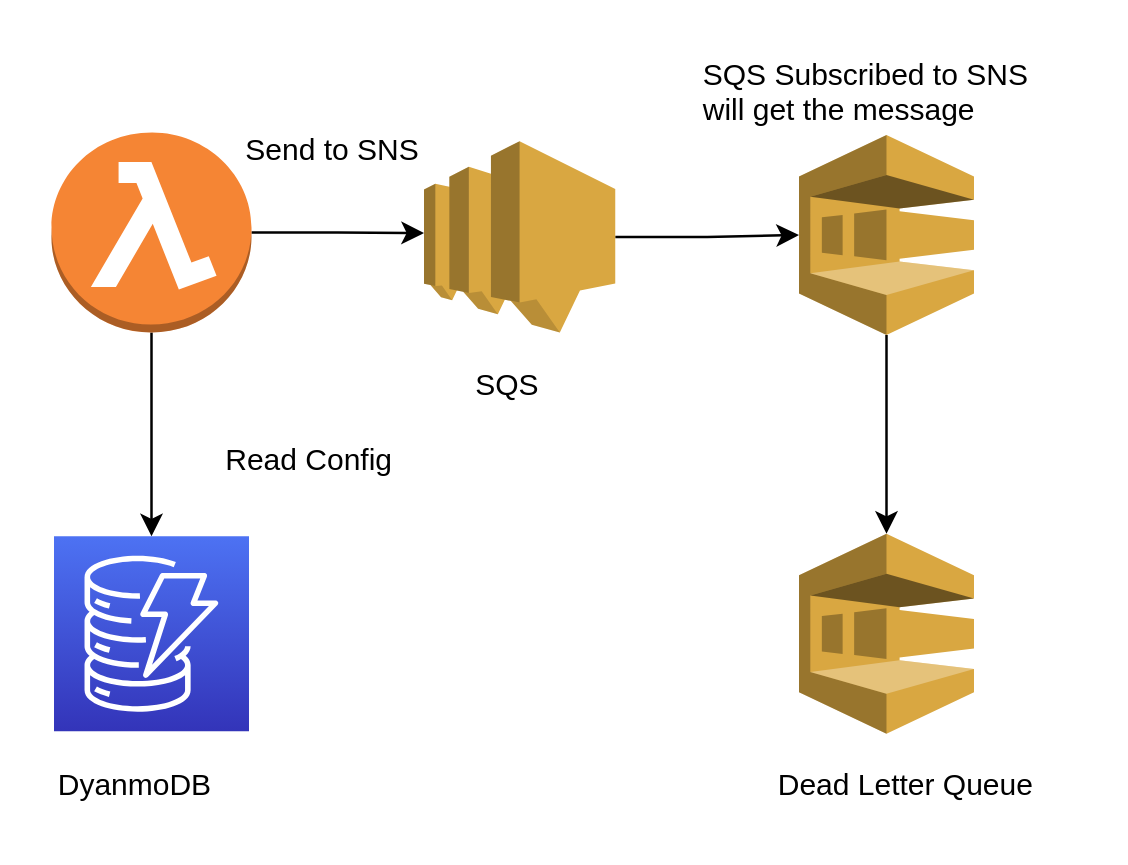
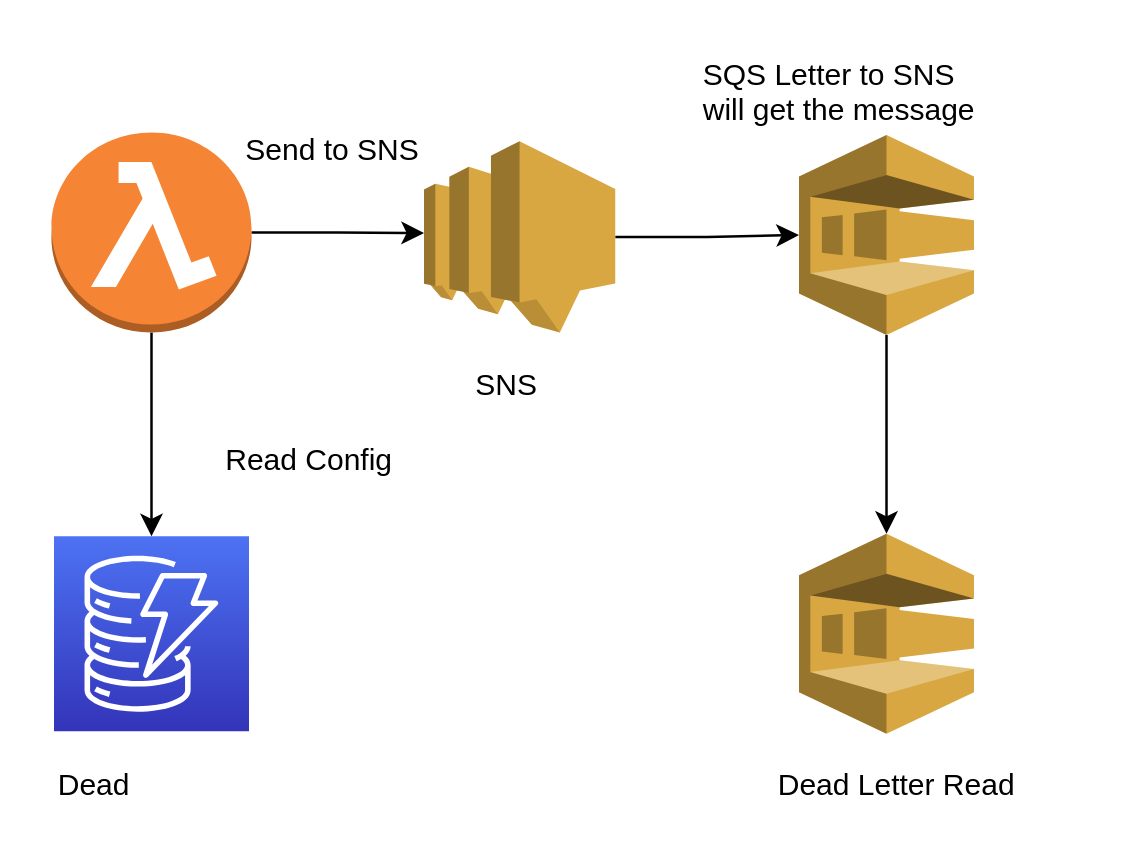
(865, 95) -> (848, 95)
(501, 387) -> (501, 387)
(126, 787) -> (92, 787)
(914, 787) -> (905, 787)
